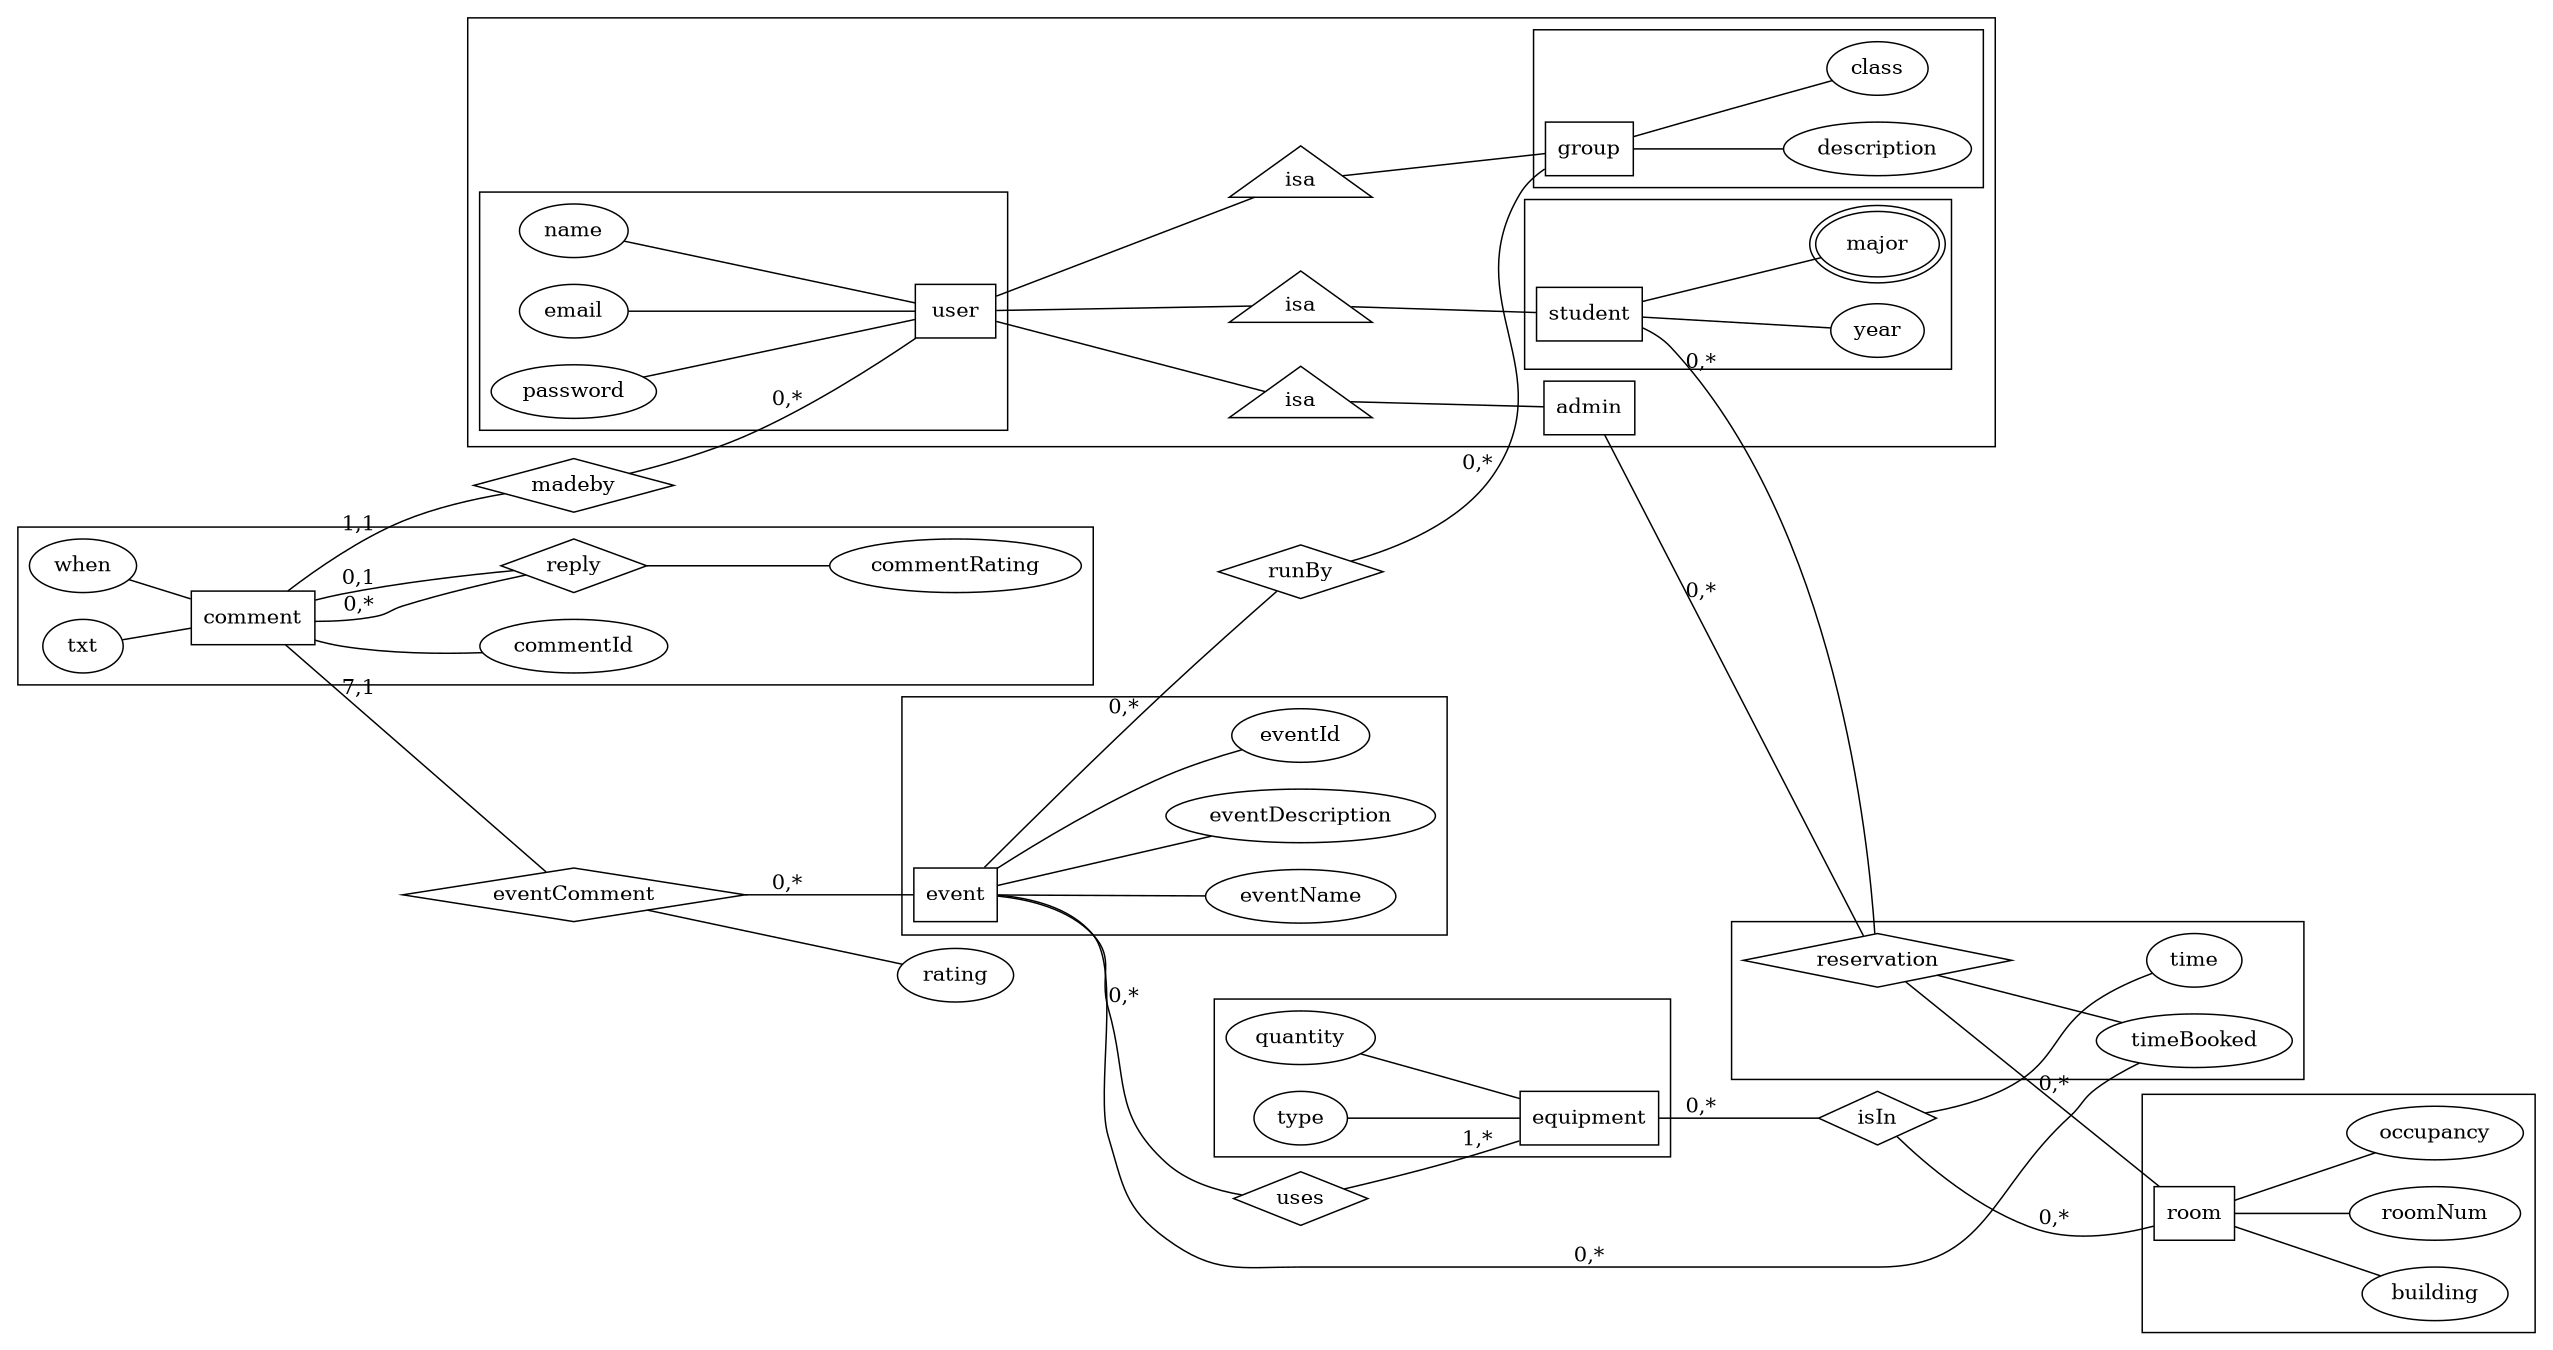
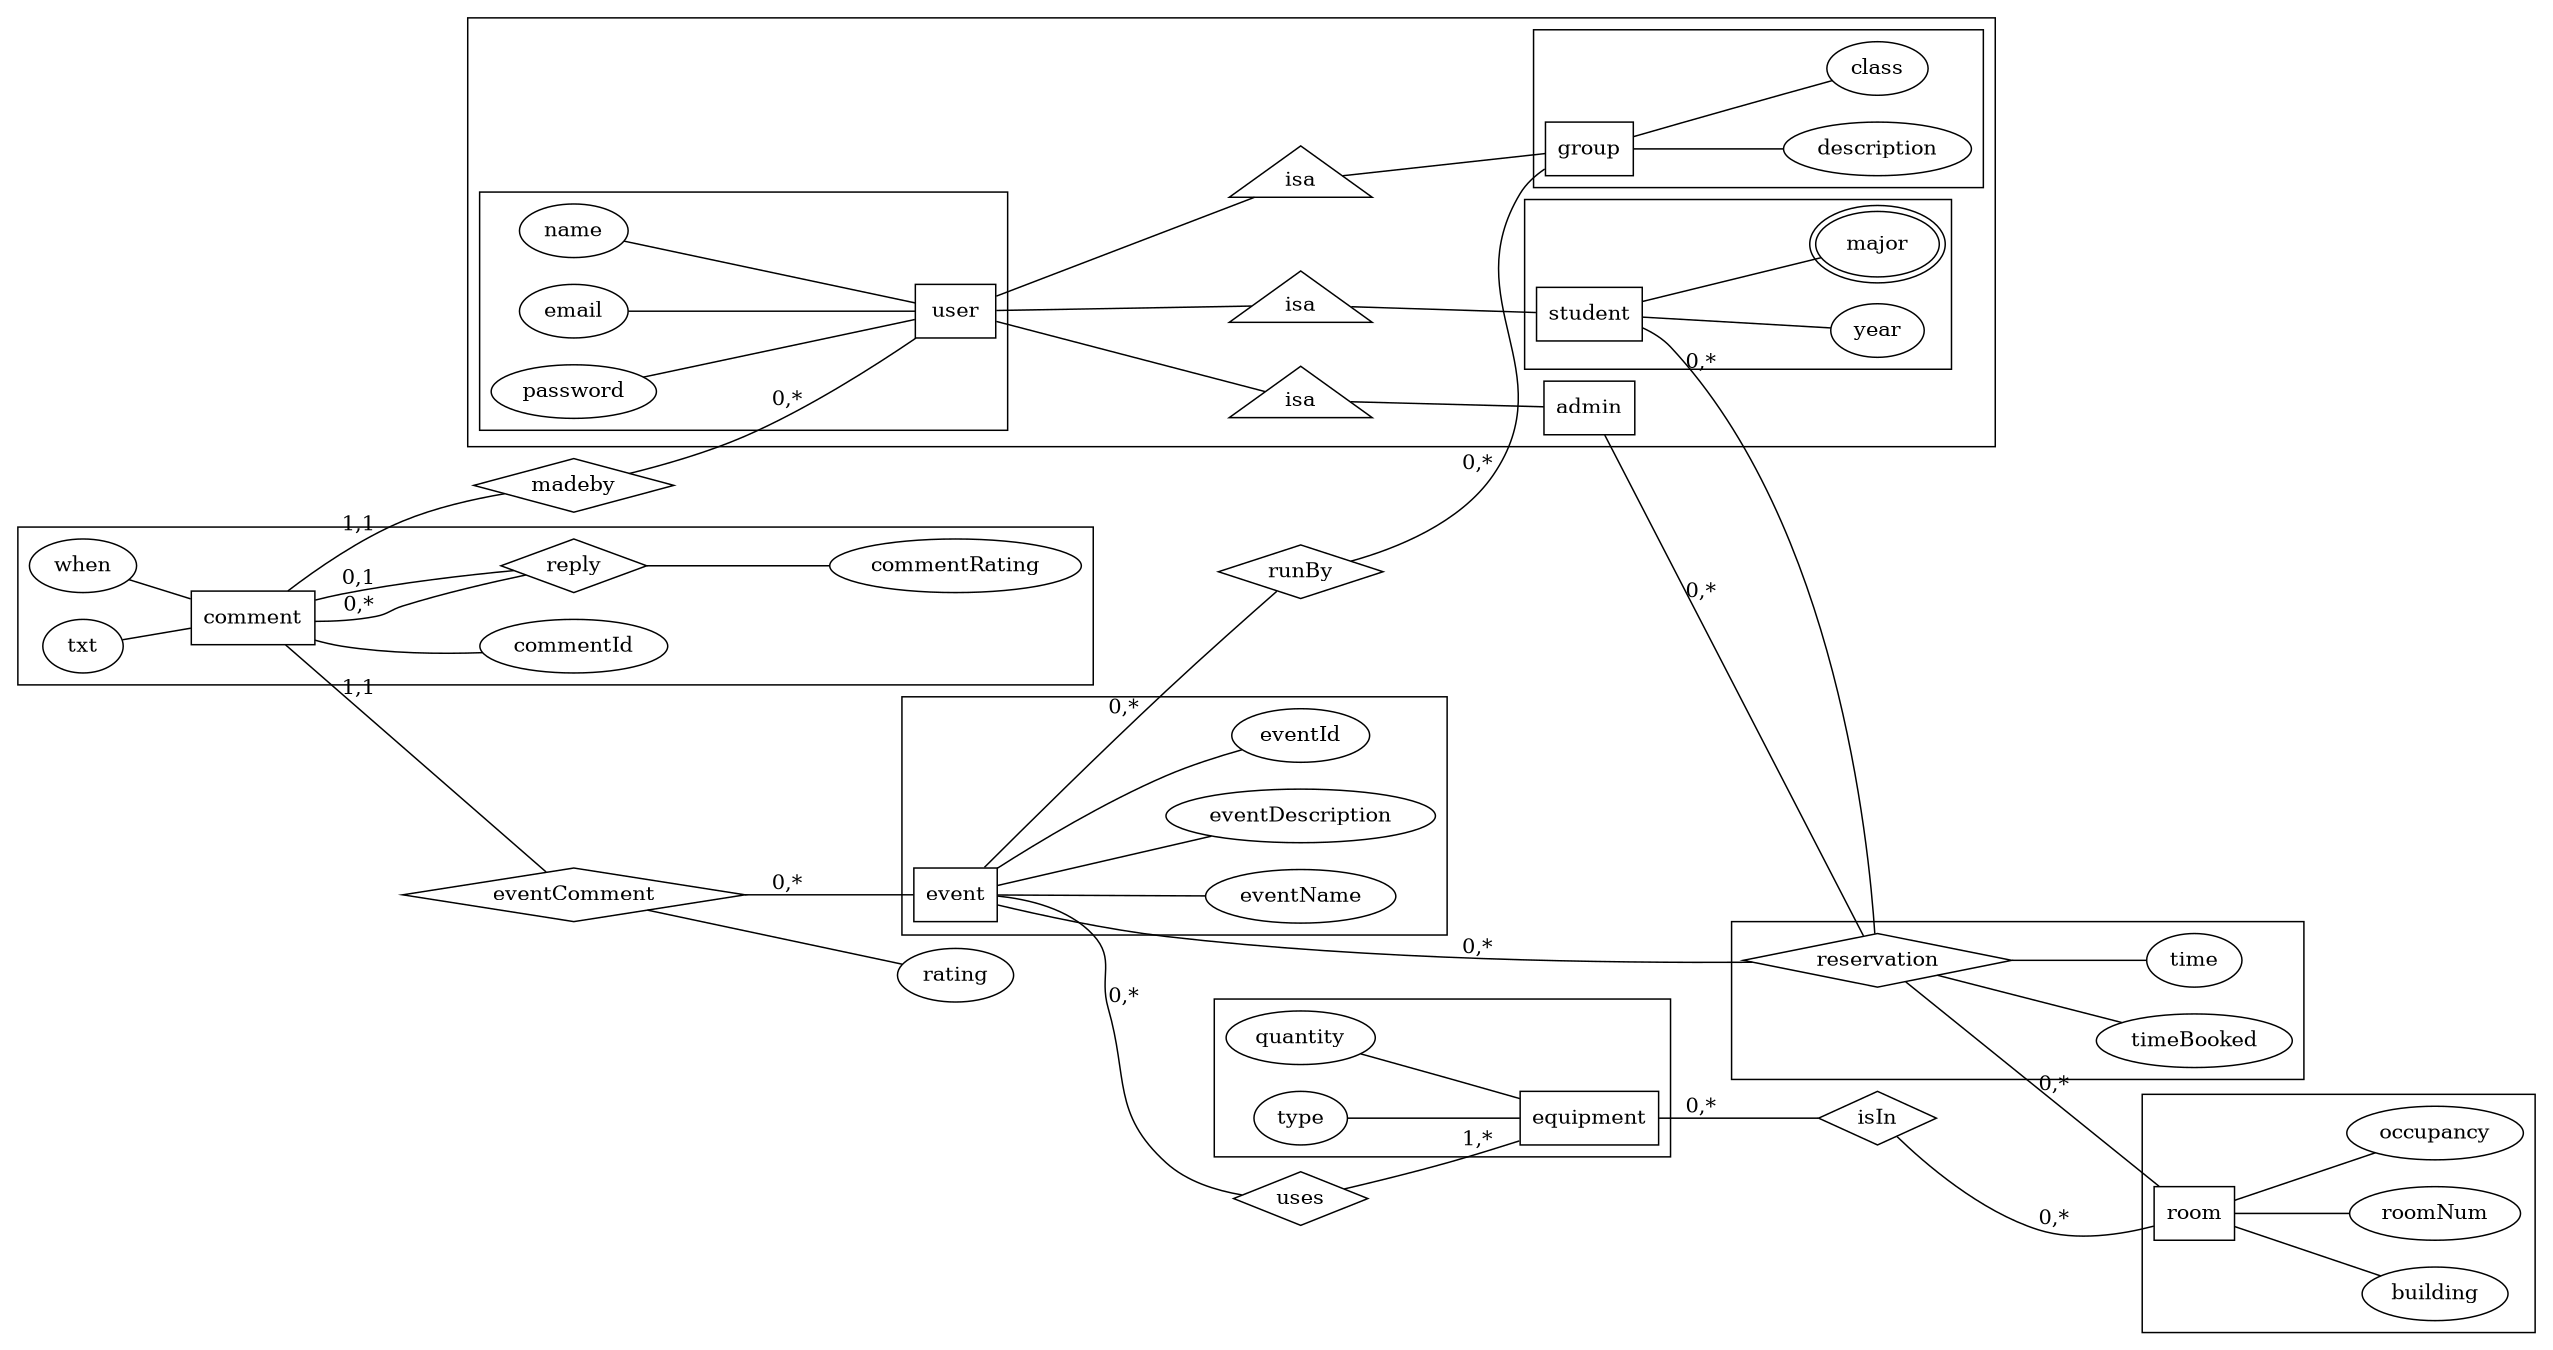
(359, 689) -> (359, 689)
(2047, 1056) -> (2079, 960)
(1475, 1267) -> (1373, 953)
